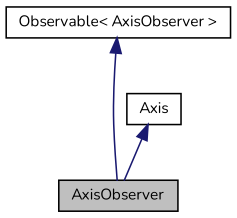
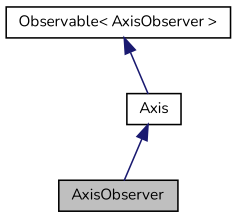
(114, 117) -> (139, 73)
